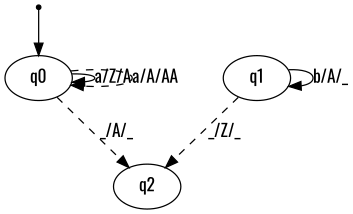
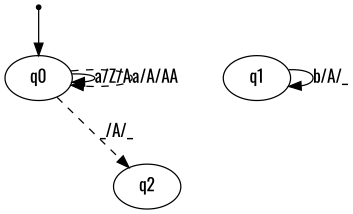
(206, 128) -> none
